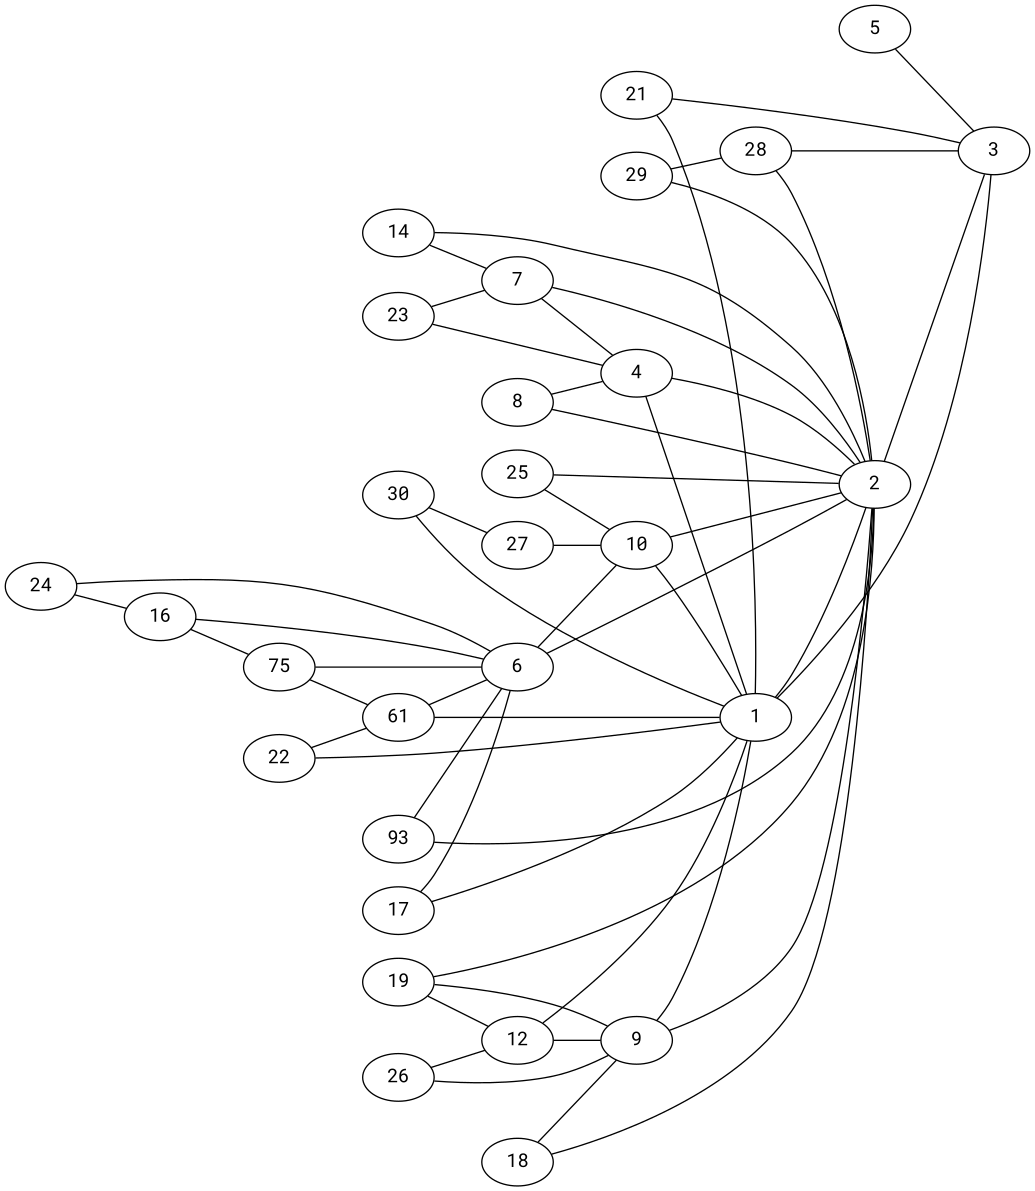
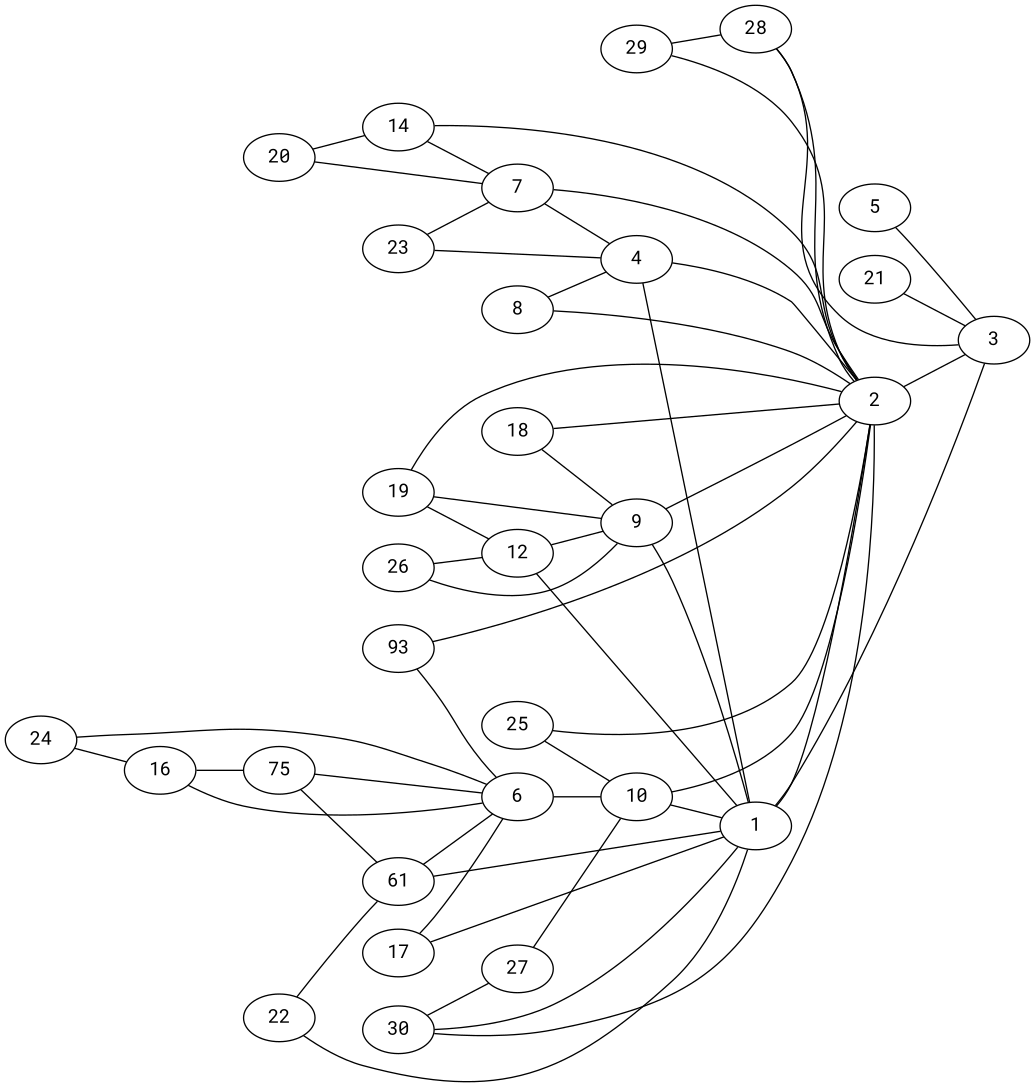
none -> (279, 158)
(736, 383) -> none
(698, 578) -> (796, 851)
